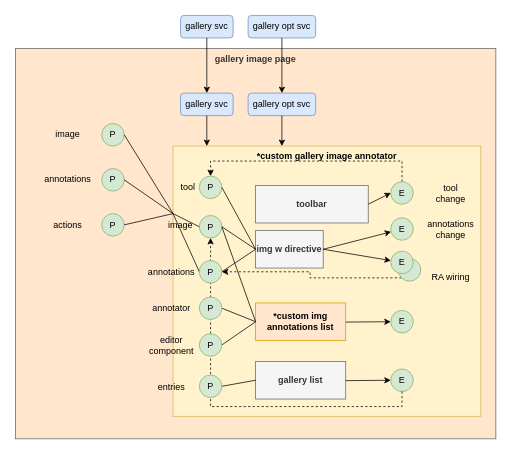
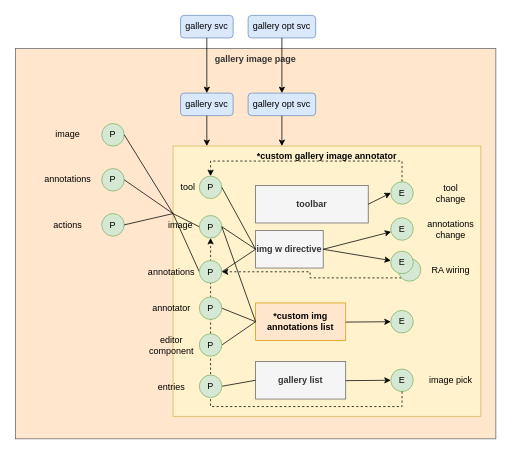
(450, 277) -> (450, 270)
none -> (450, 380)
